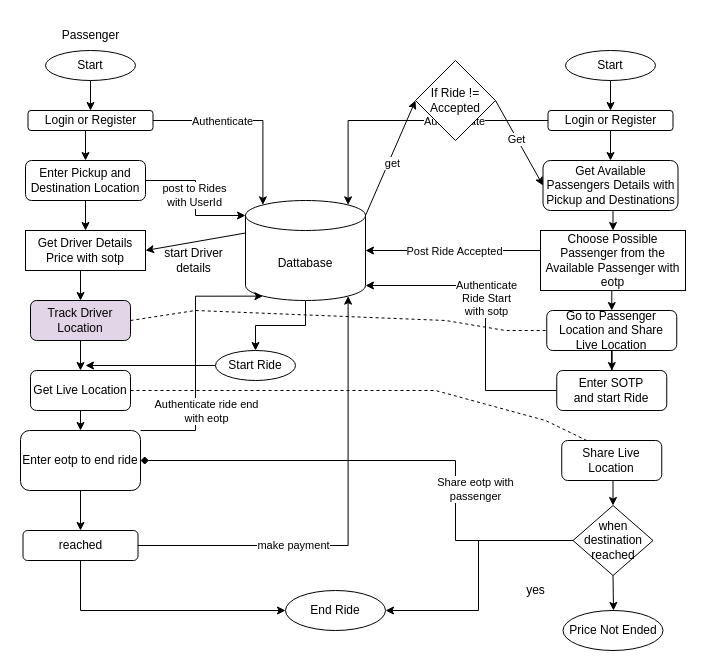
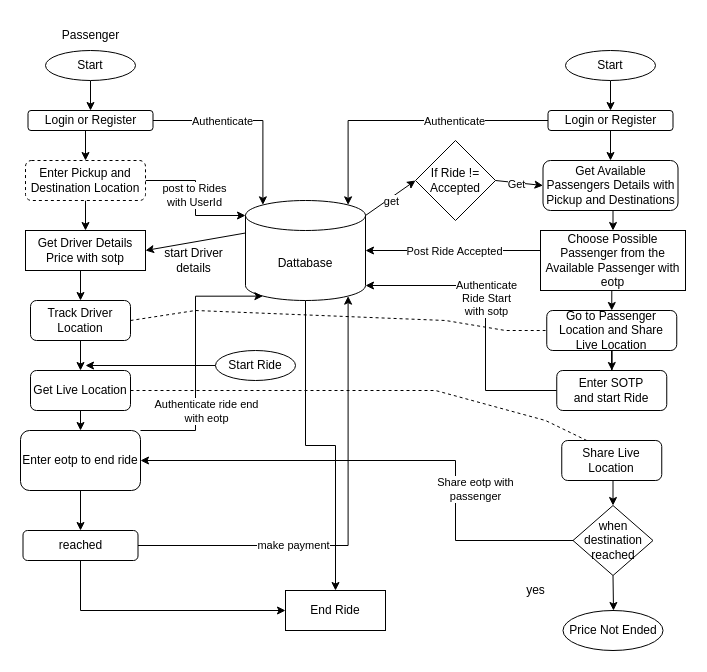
(456, 101) -> (456, 181)
(86, 181) -> (86, 181)
(81, 321) -> (81, 321)
(273, 326) -> (329, 446)
(149, 461) -> (148, 461)
(336, 611) -> (336, 611)
(470, 611) -> none
